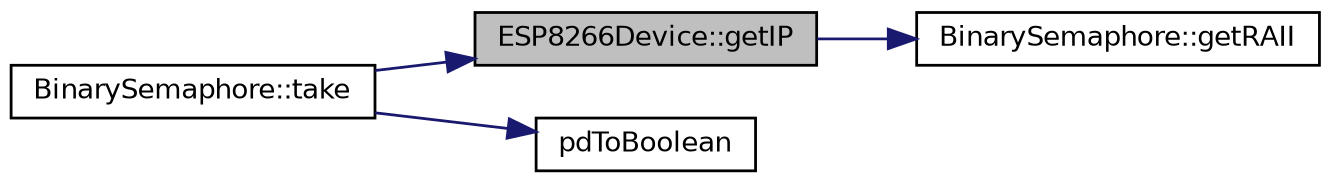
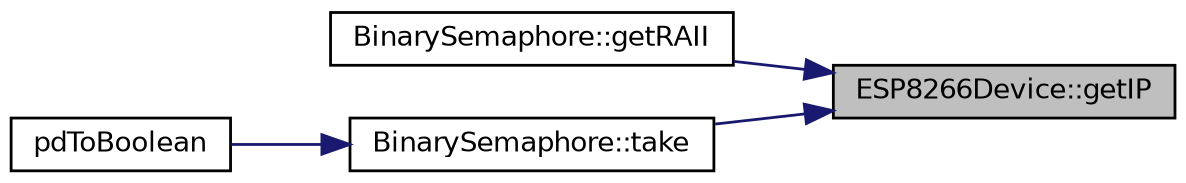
(853, 39) -> (769, 65)
(441, 121) -> (276, 144)
